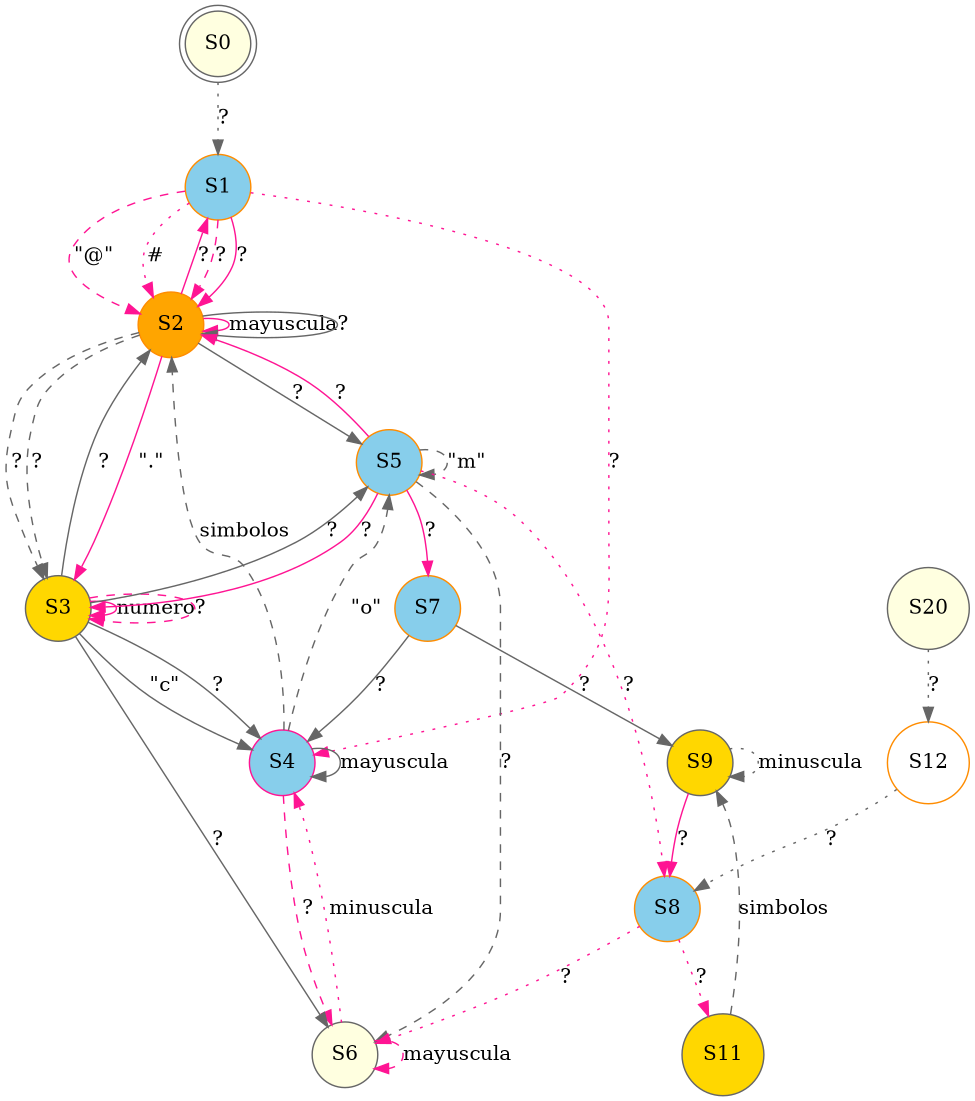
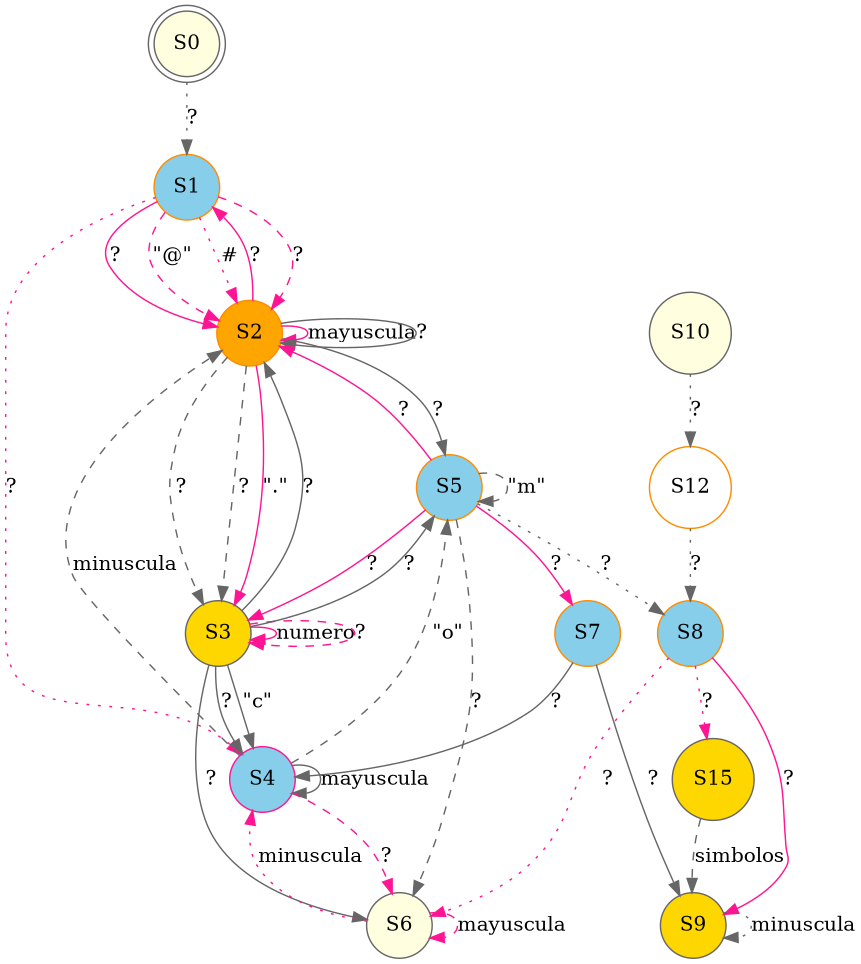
(245, 531) -> (125, 565)
(928, 608) -> (690, 333)
(590, 617) -> (566, 553)
(678, 827) -> (781, 786)
(723, 1055) -> (713, 779)
